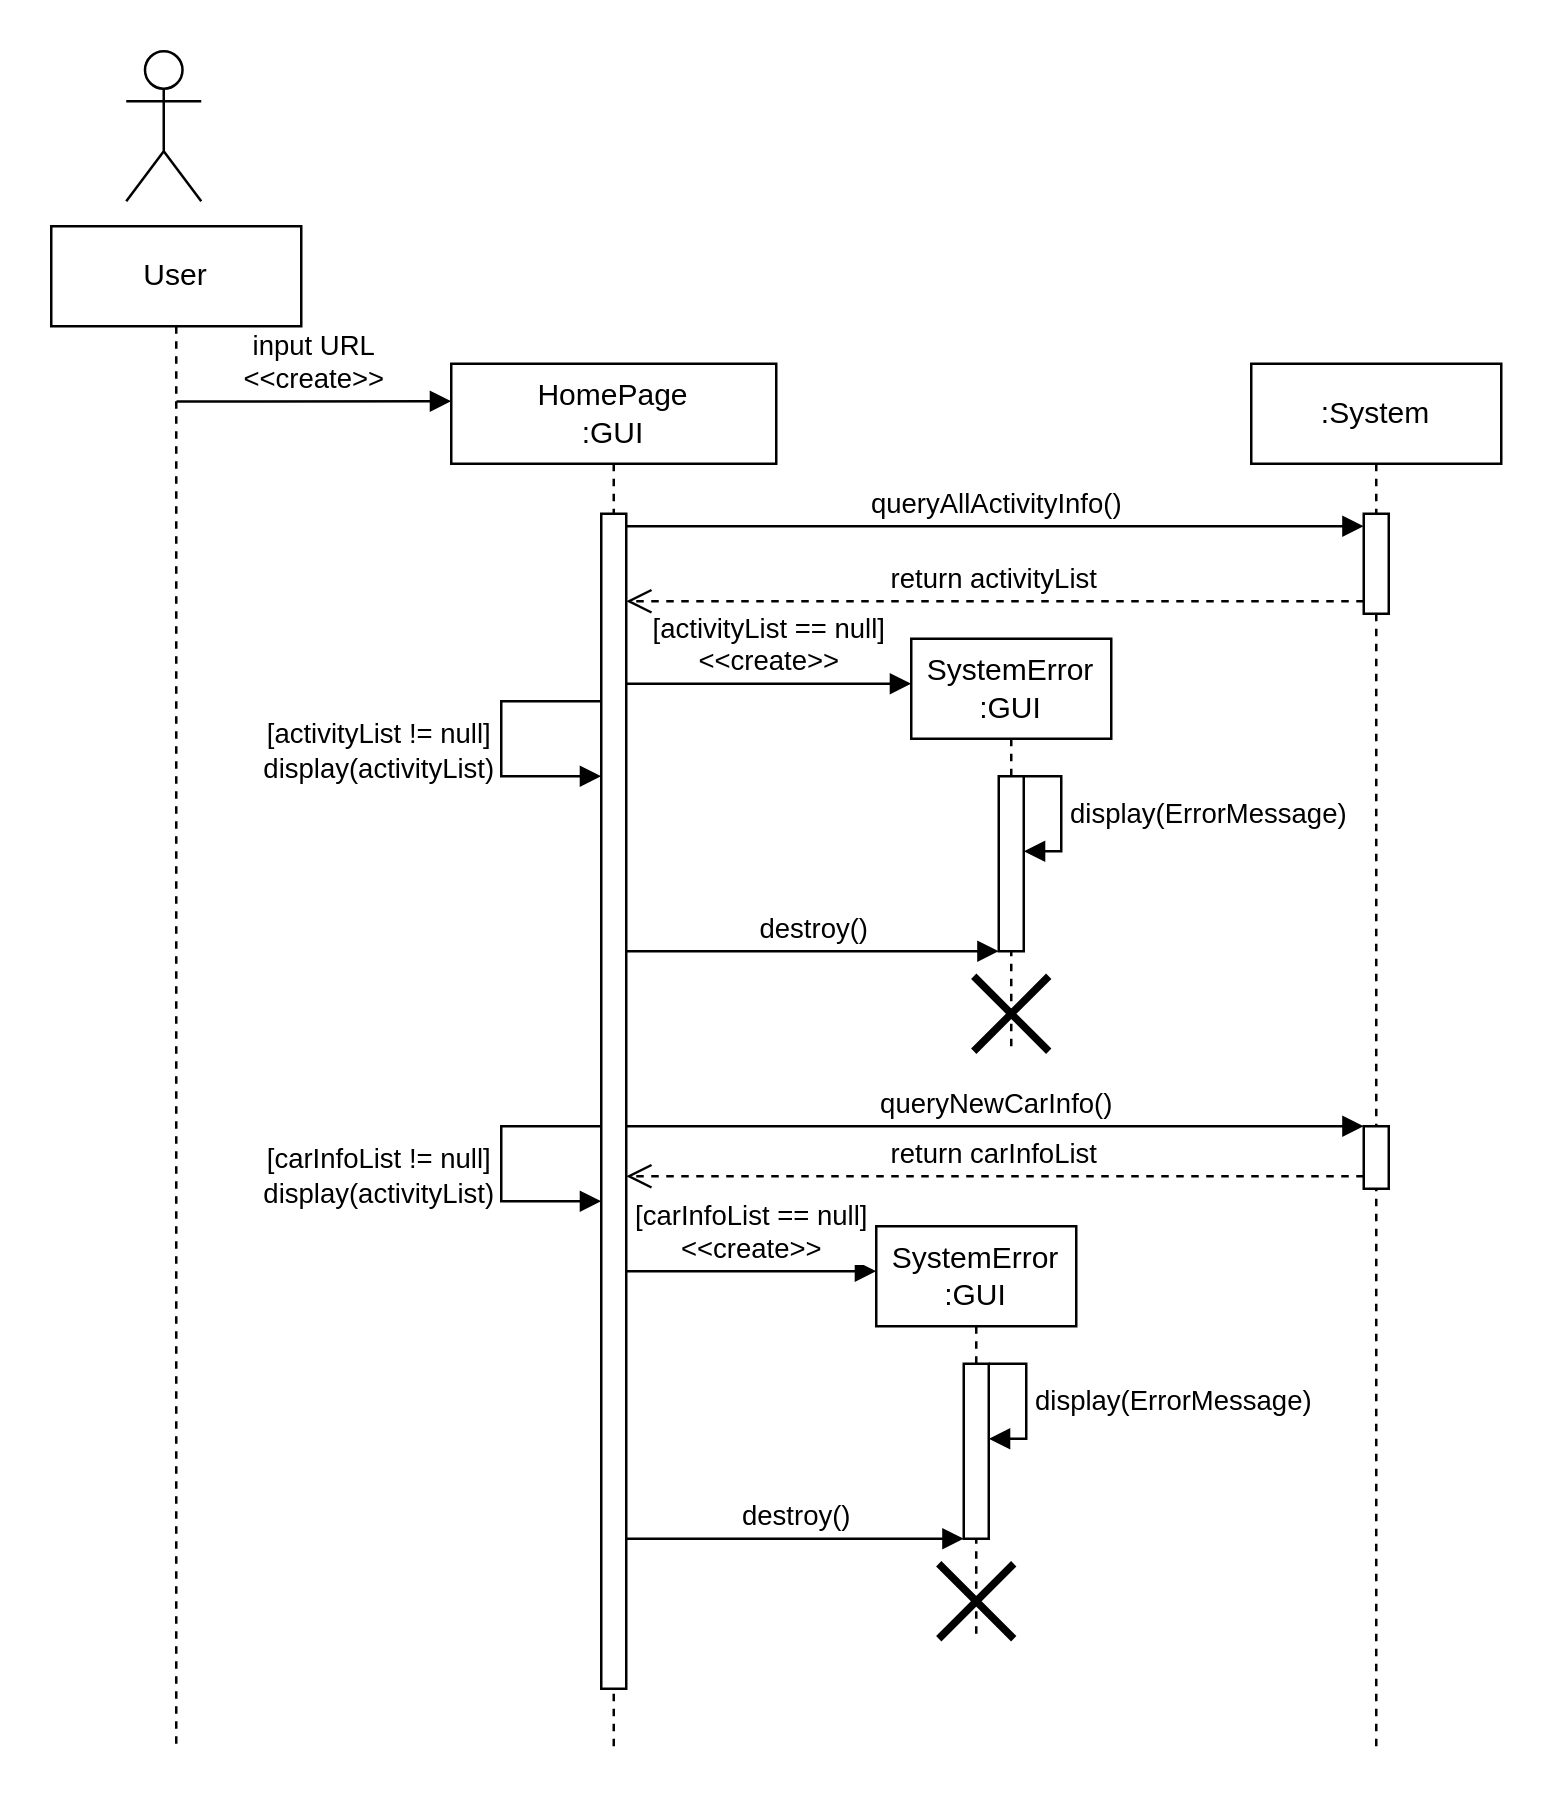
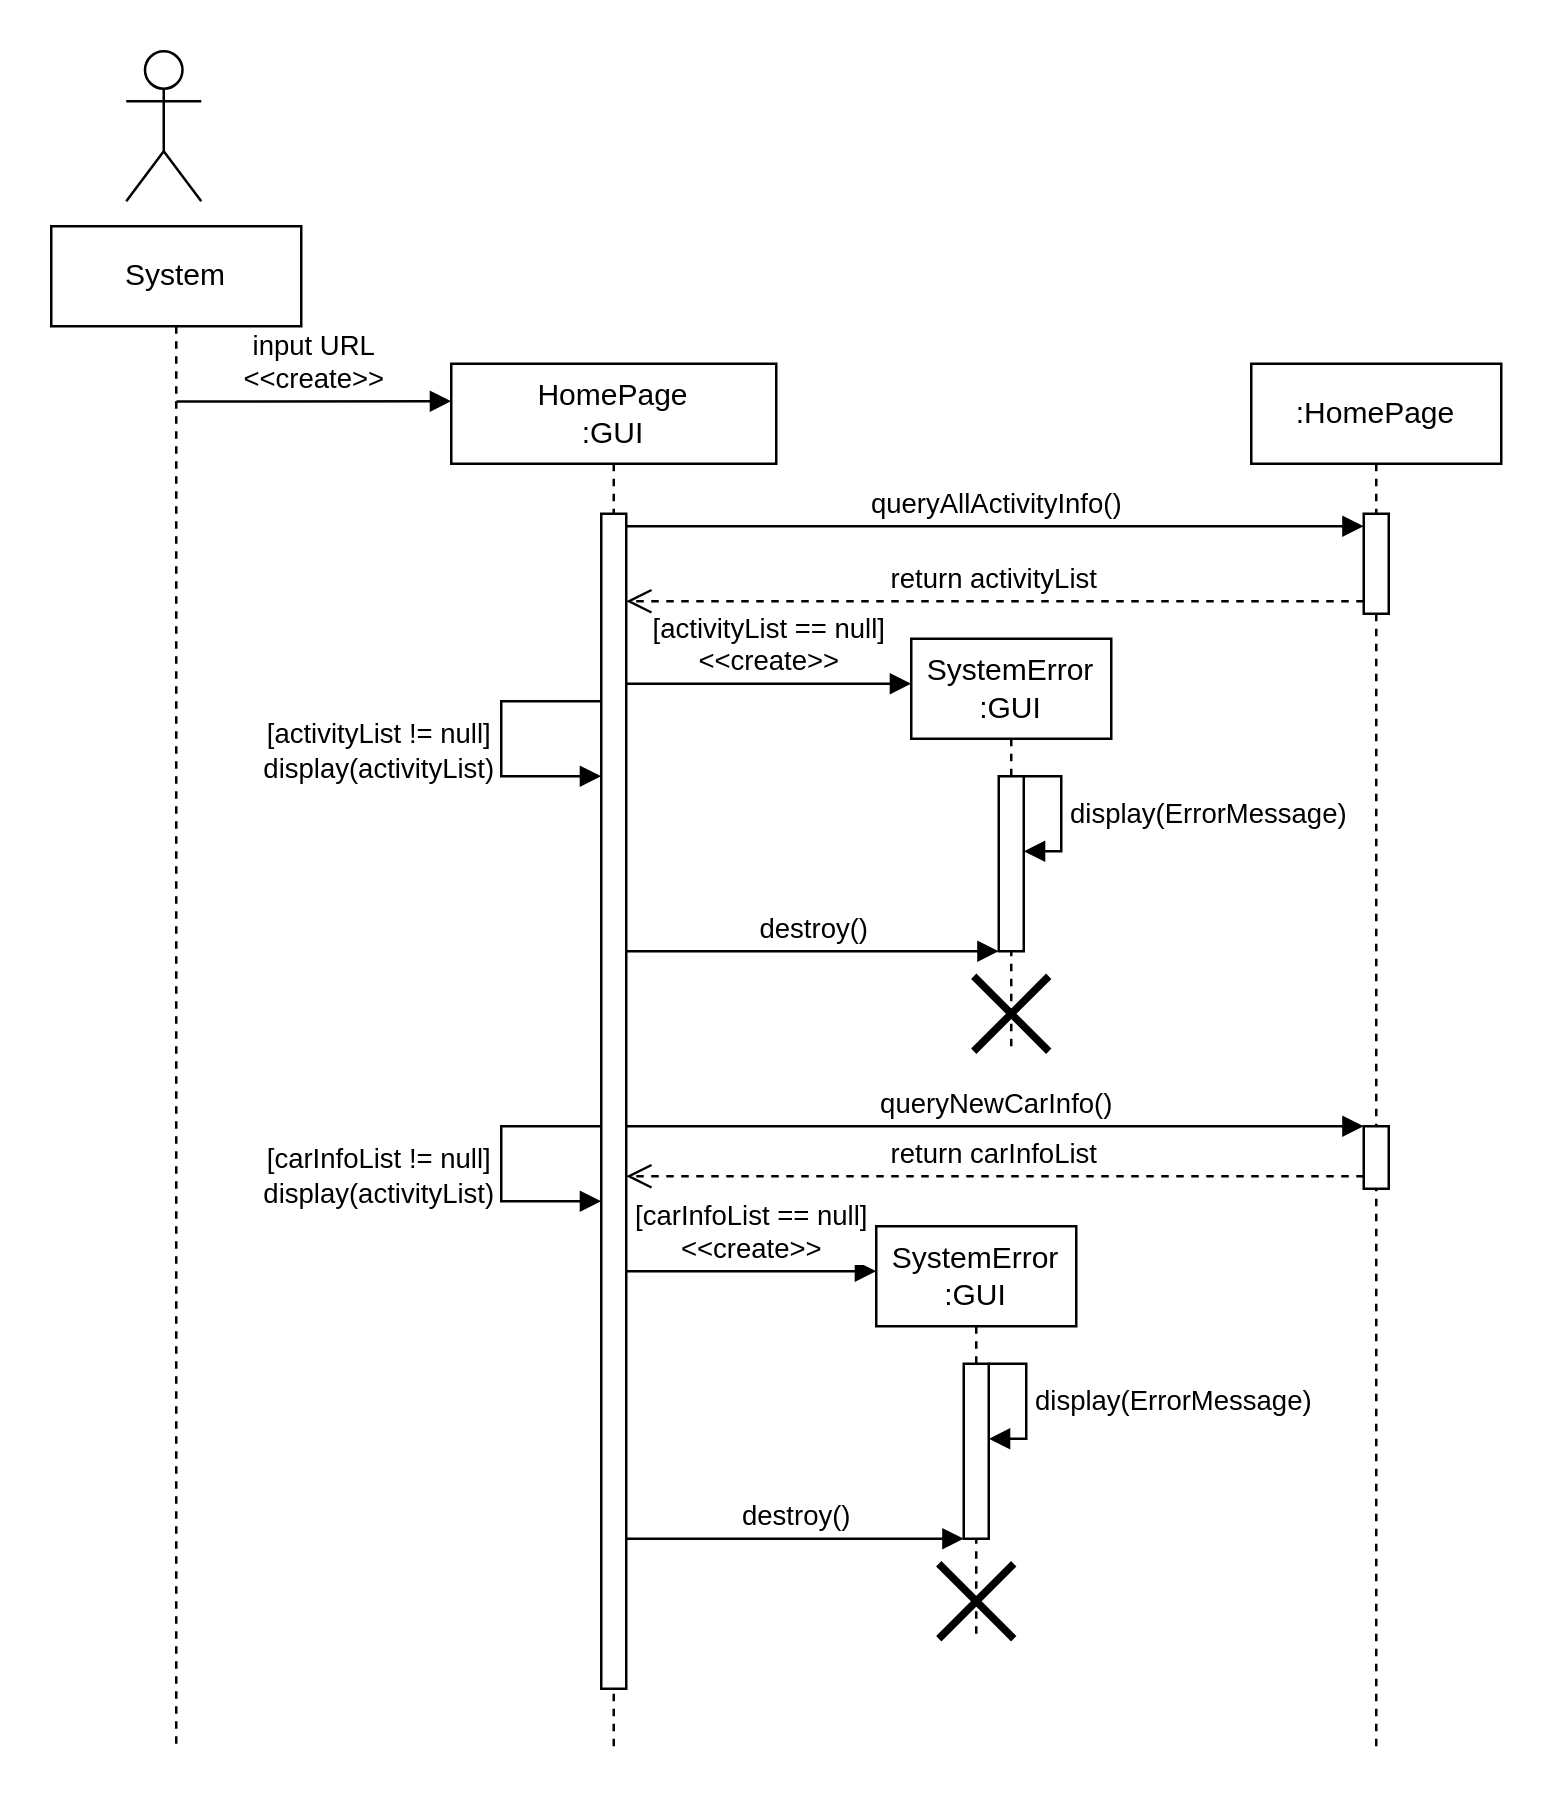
(176, 276) -> (176, 276)
(1376, 414) -> (1376, 414)
